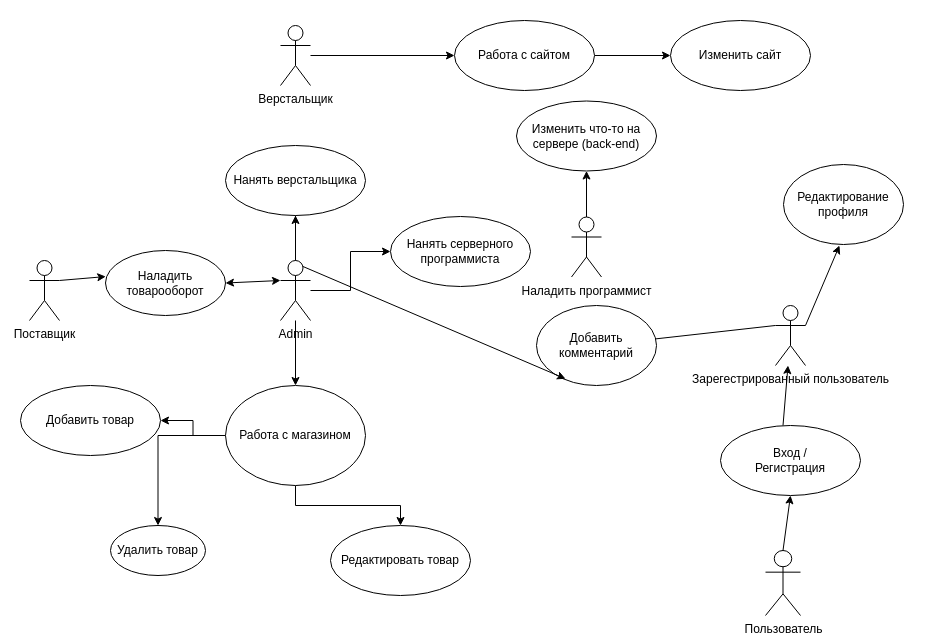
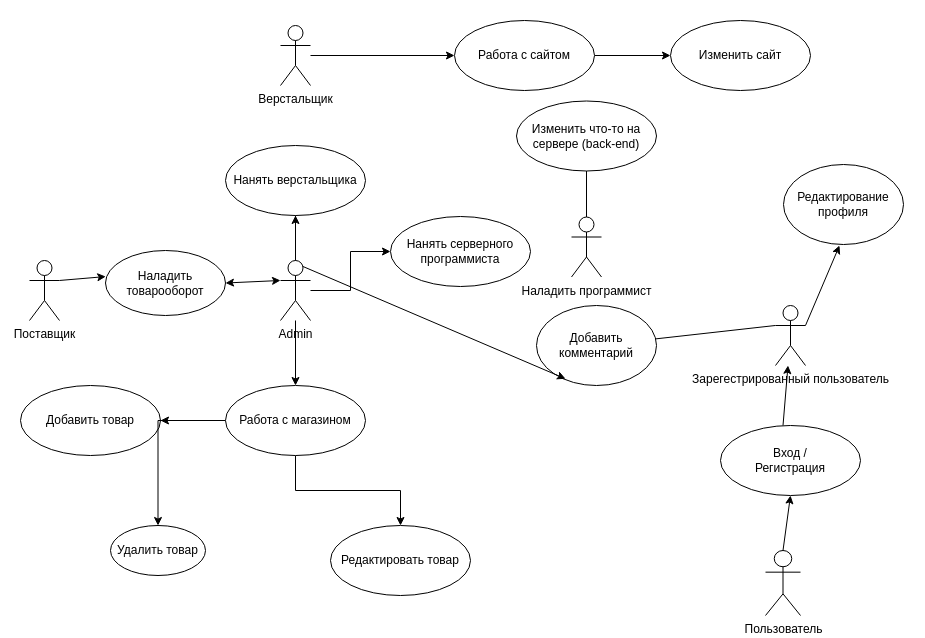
(587, 179) -> (587, 176)
(296, 436) -> (296, 421)
